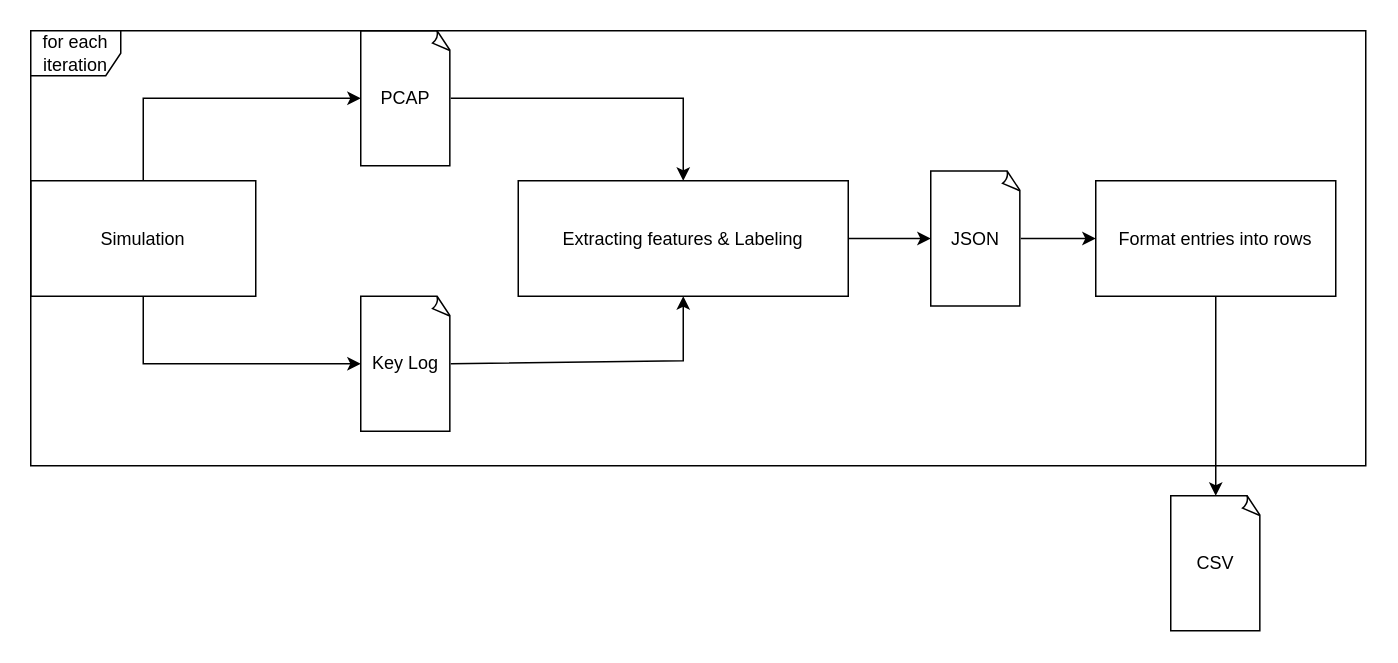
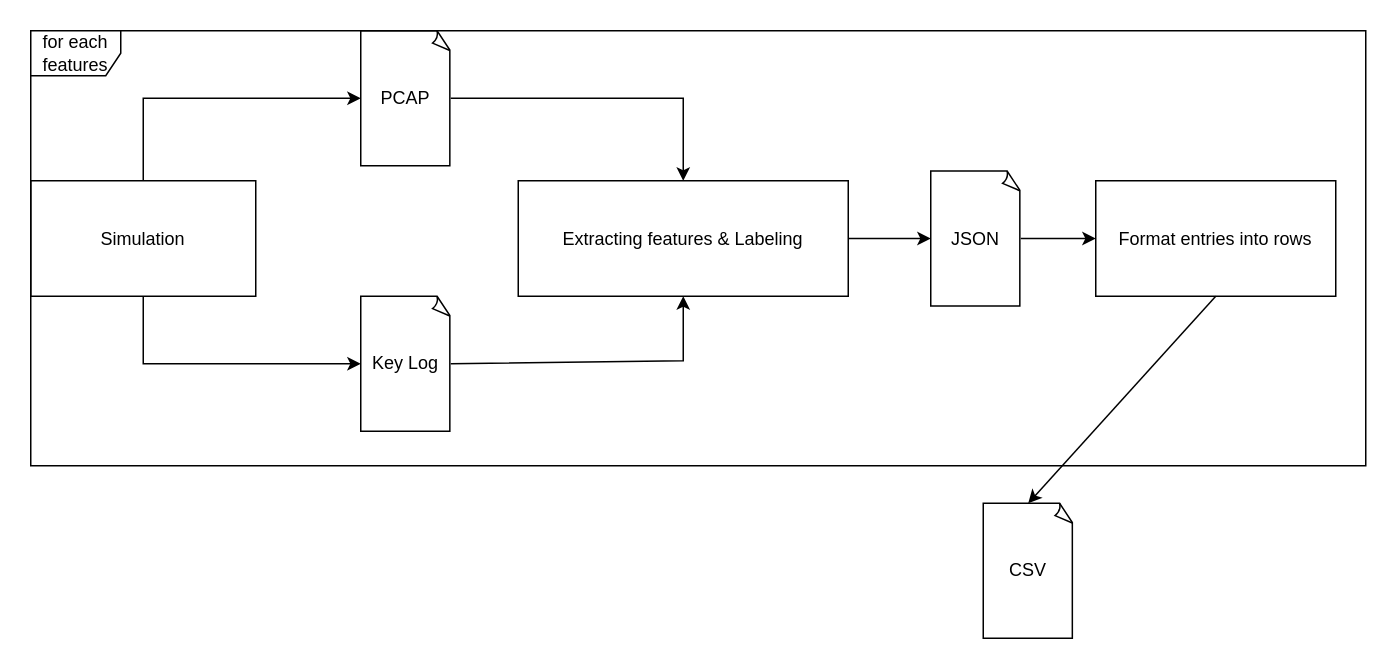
(76, 53) -> (76, 53)
(1216, 563) -> (1028, 571)
